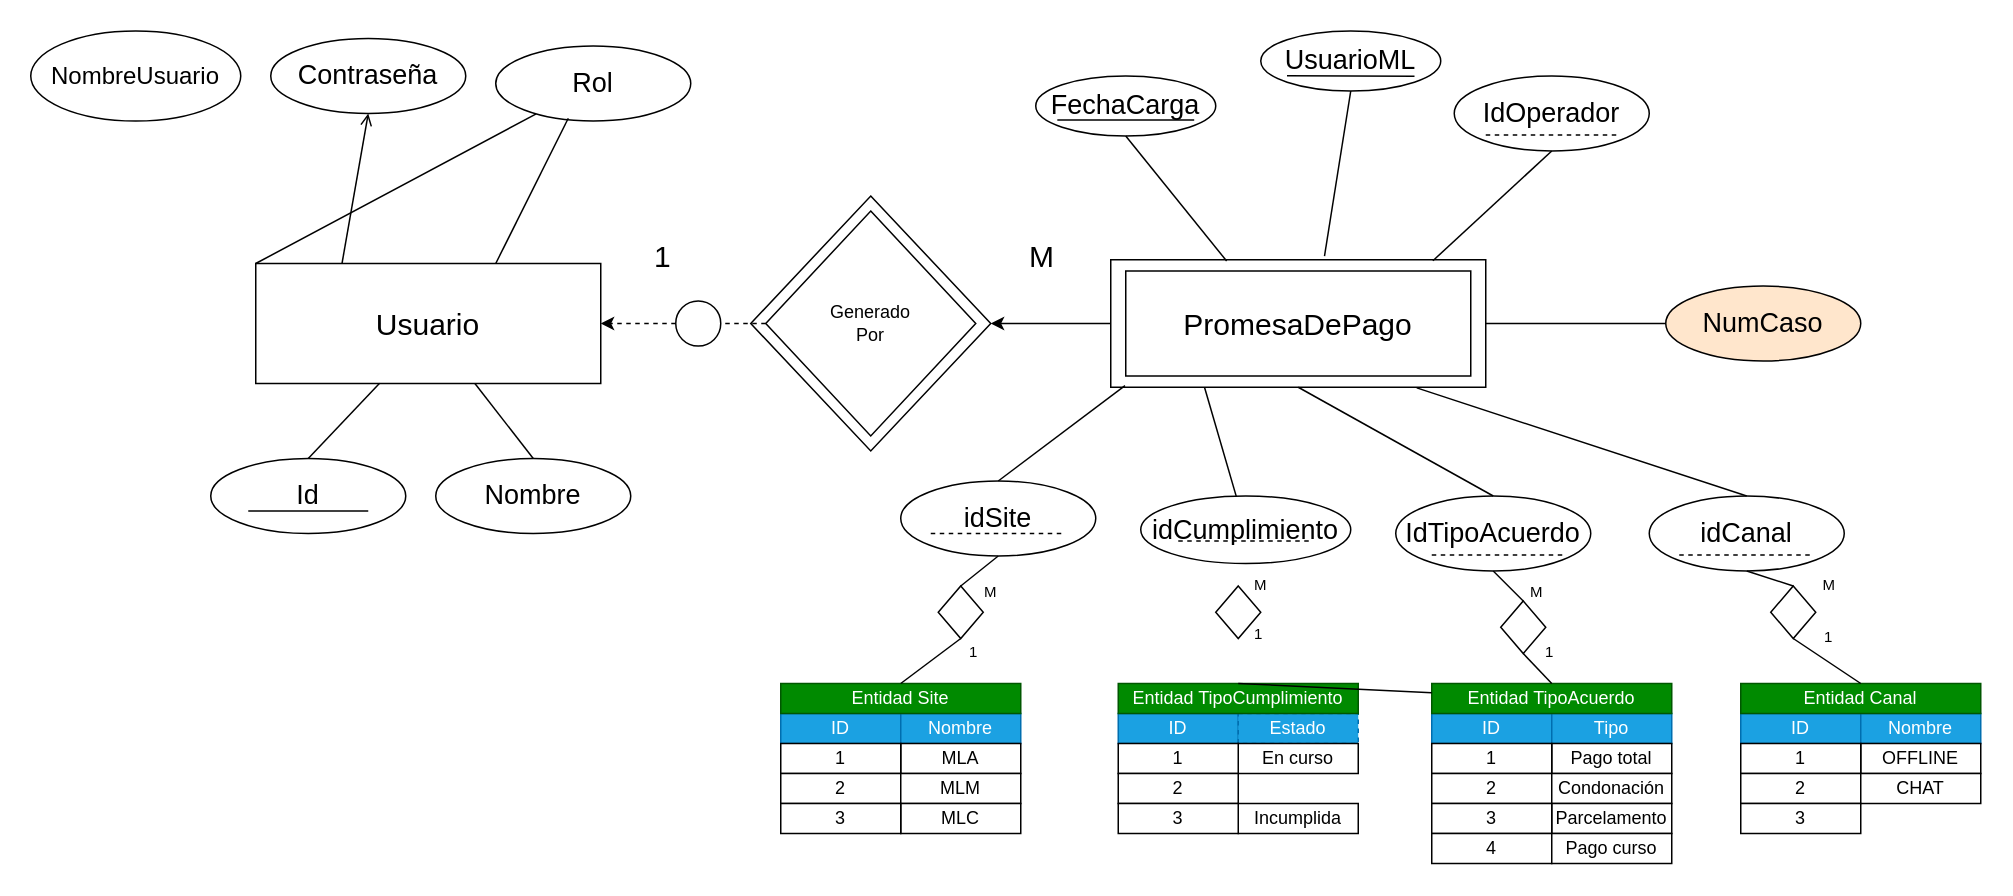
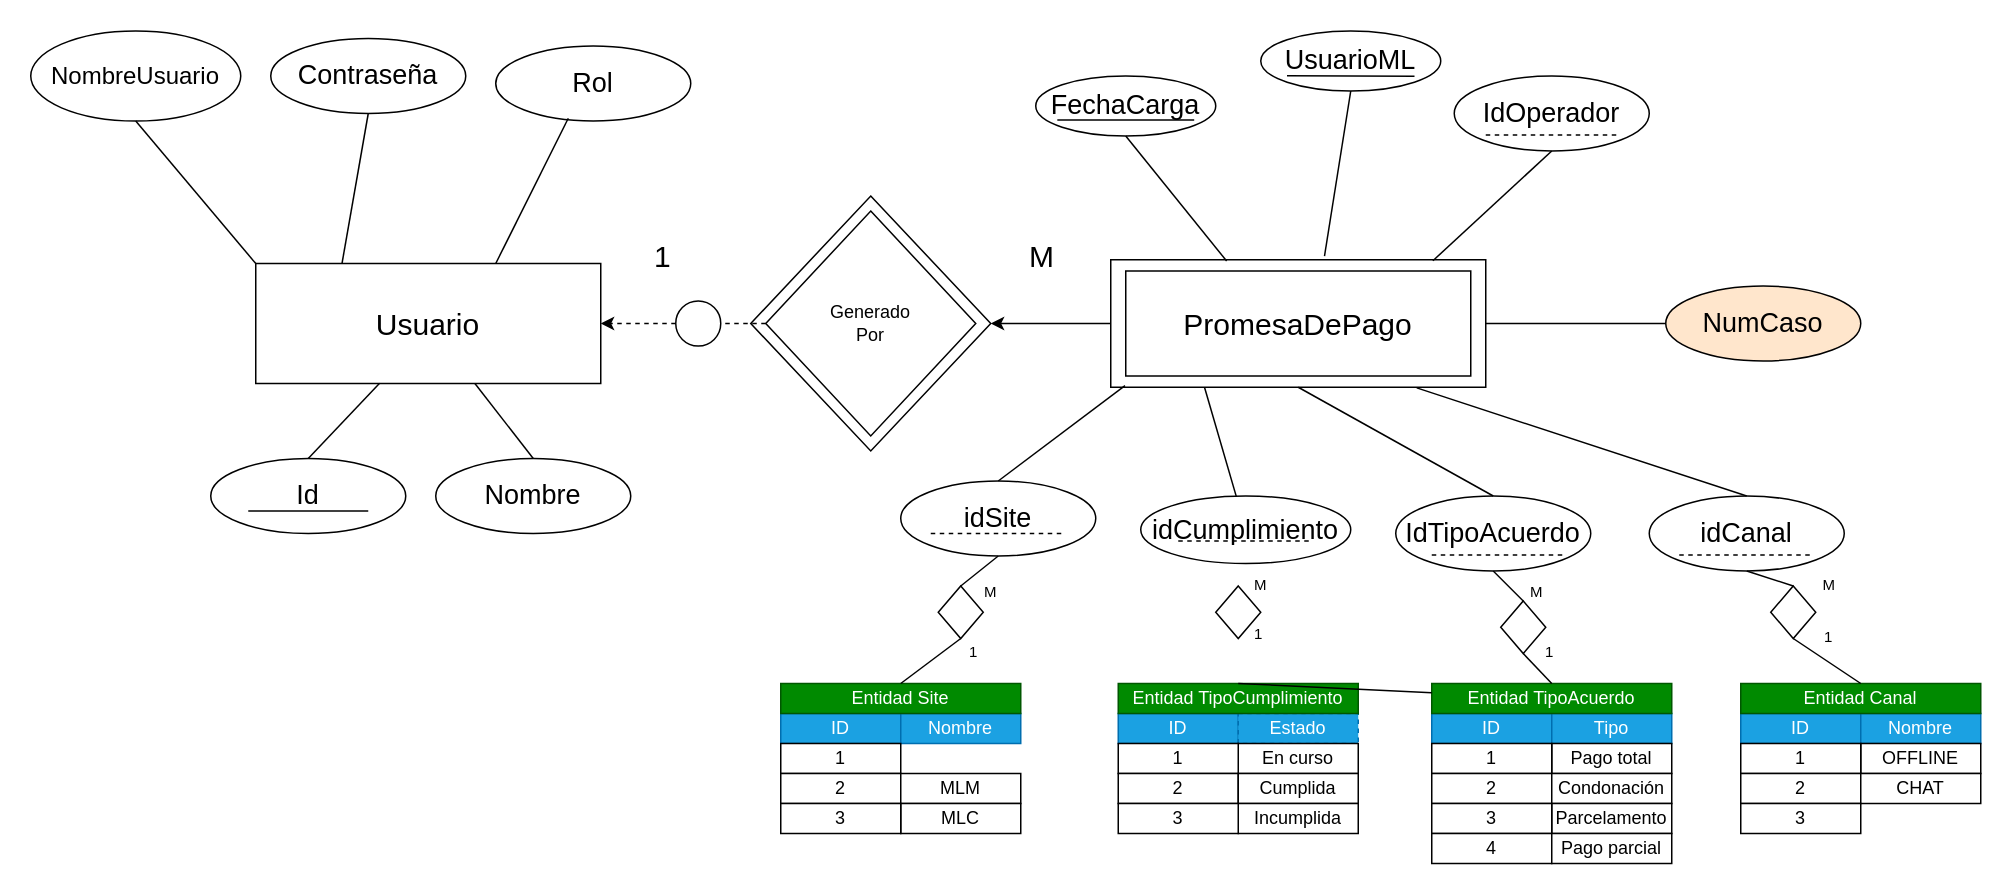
(367, 120) -> (367, 119)
(396, 189) -> (196, 192)
(961, 758) -> none
none -> (1298, 788)
(1612, 848) -> (1612, 848)
